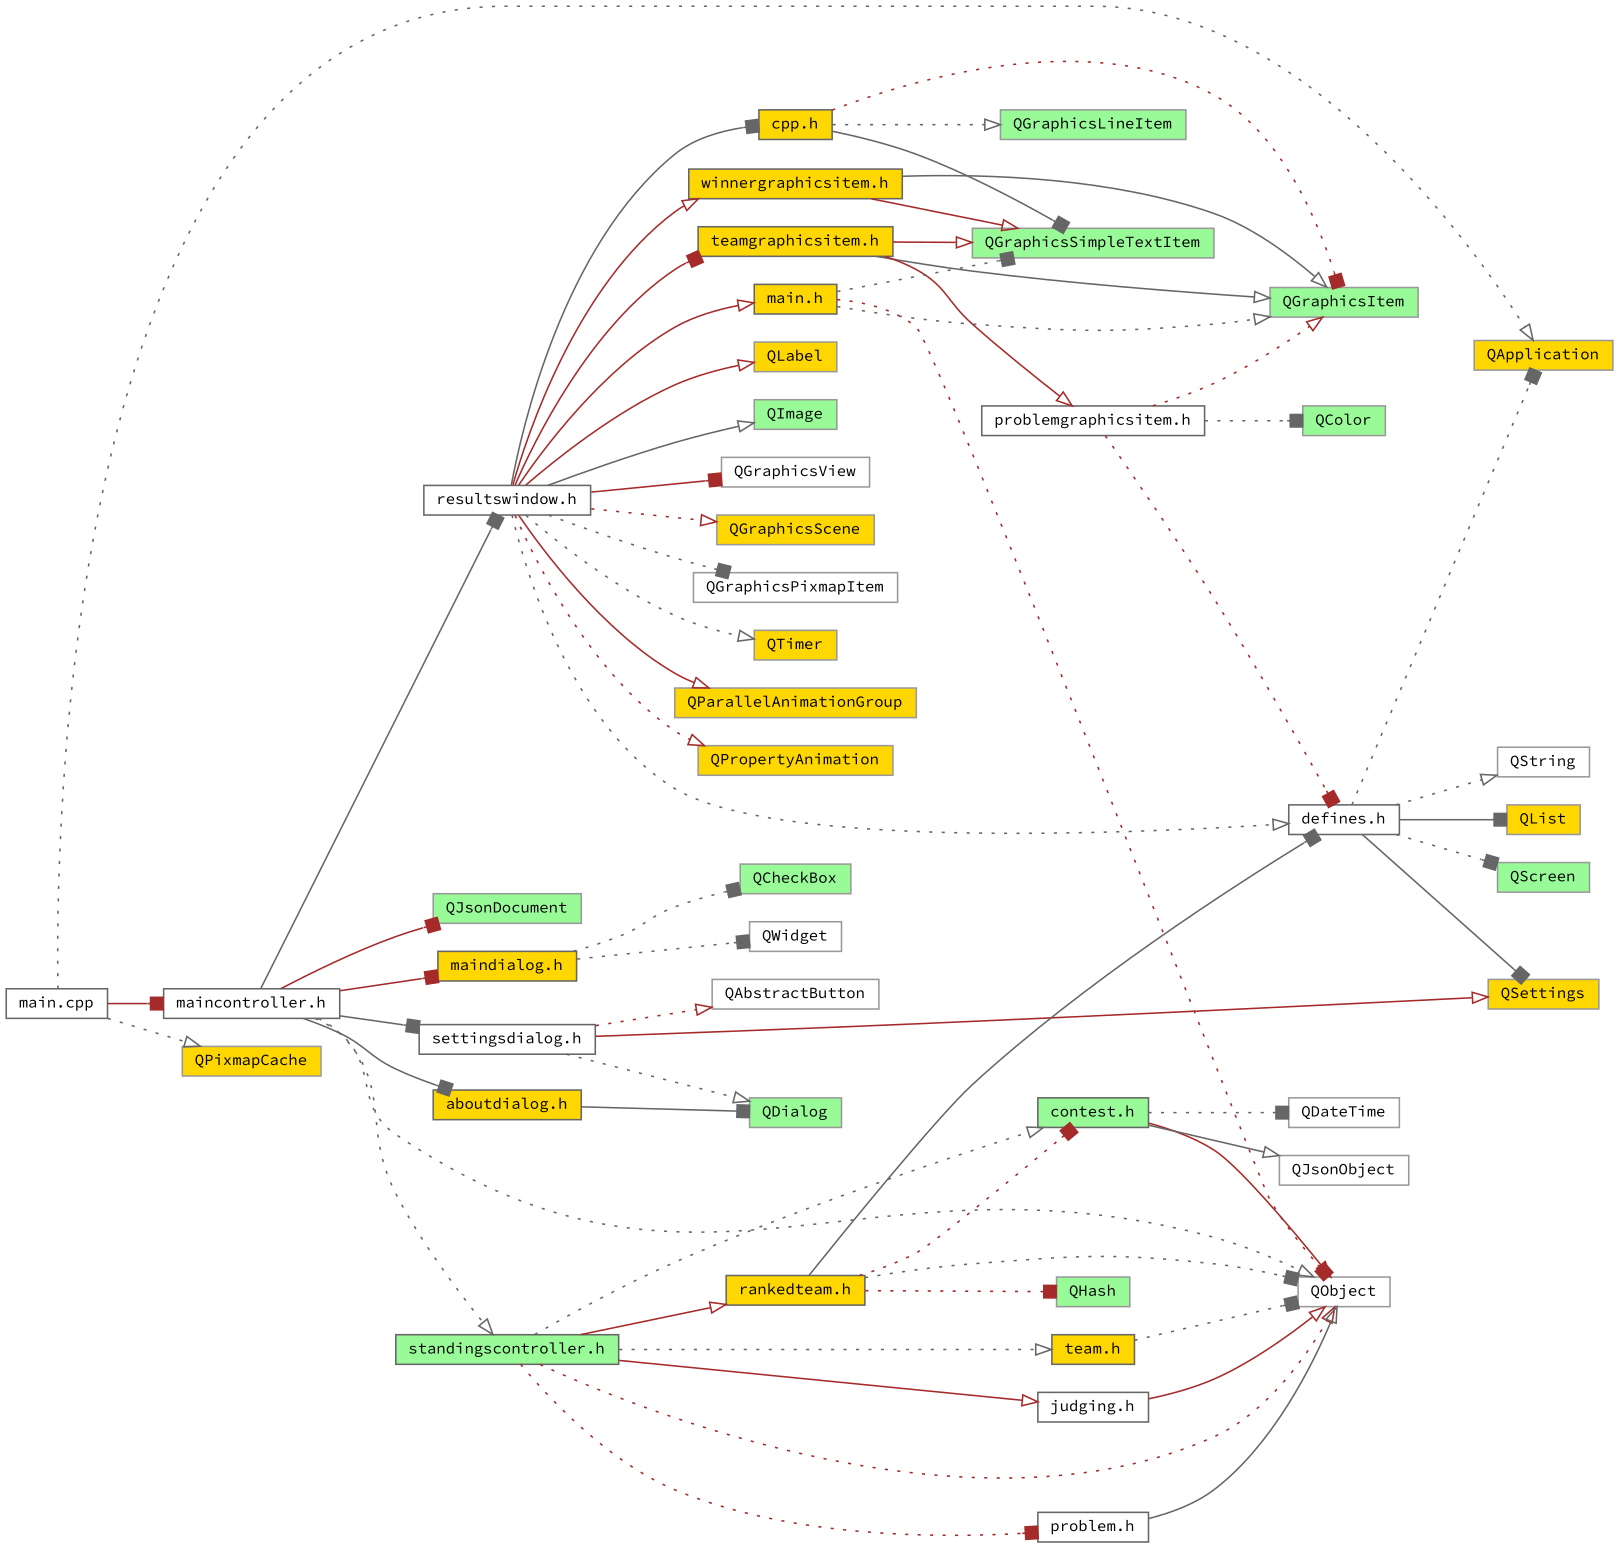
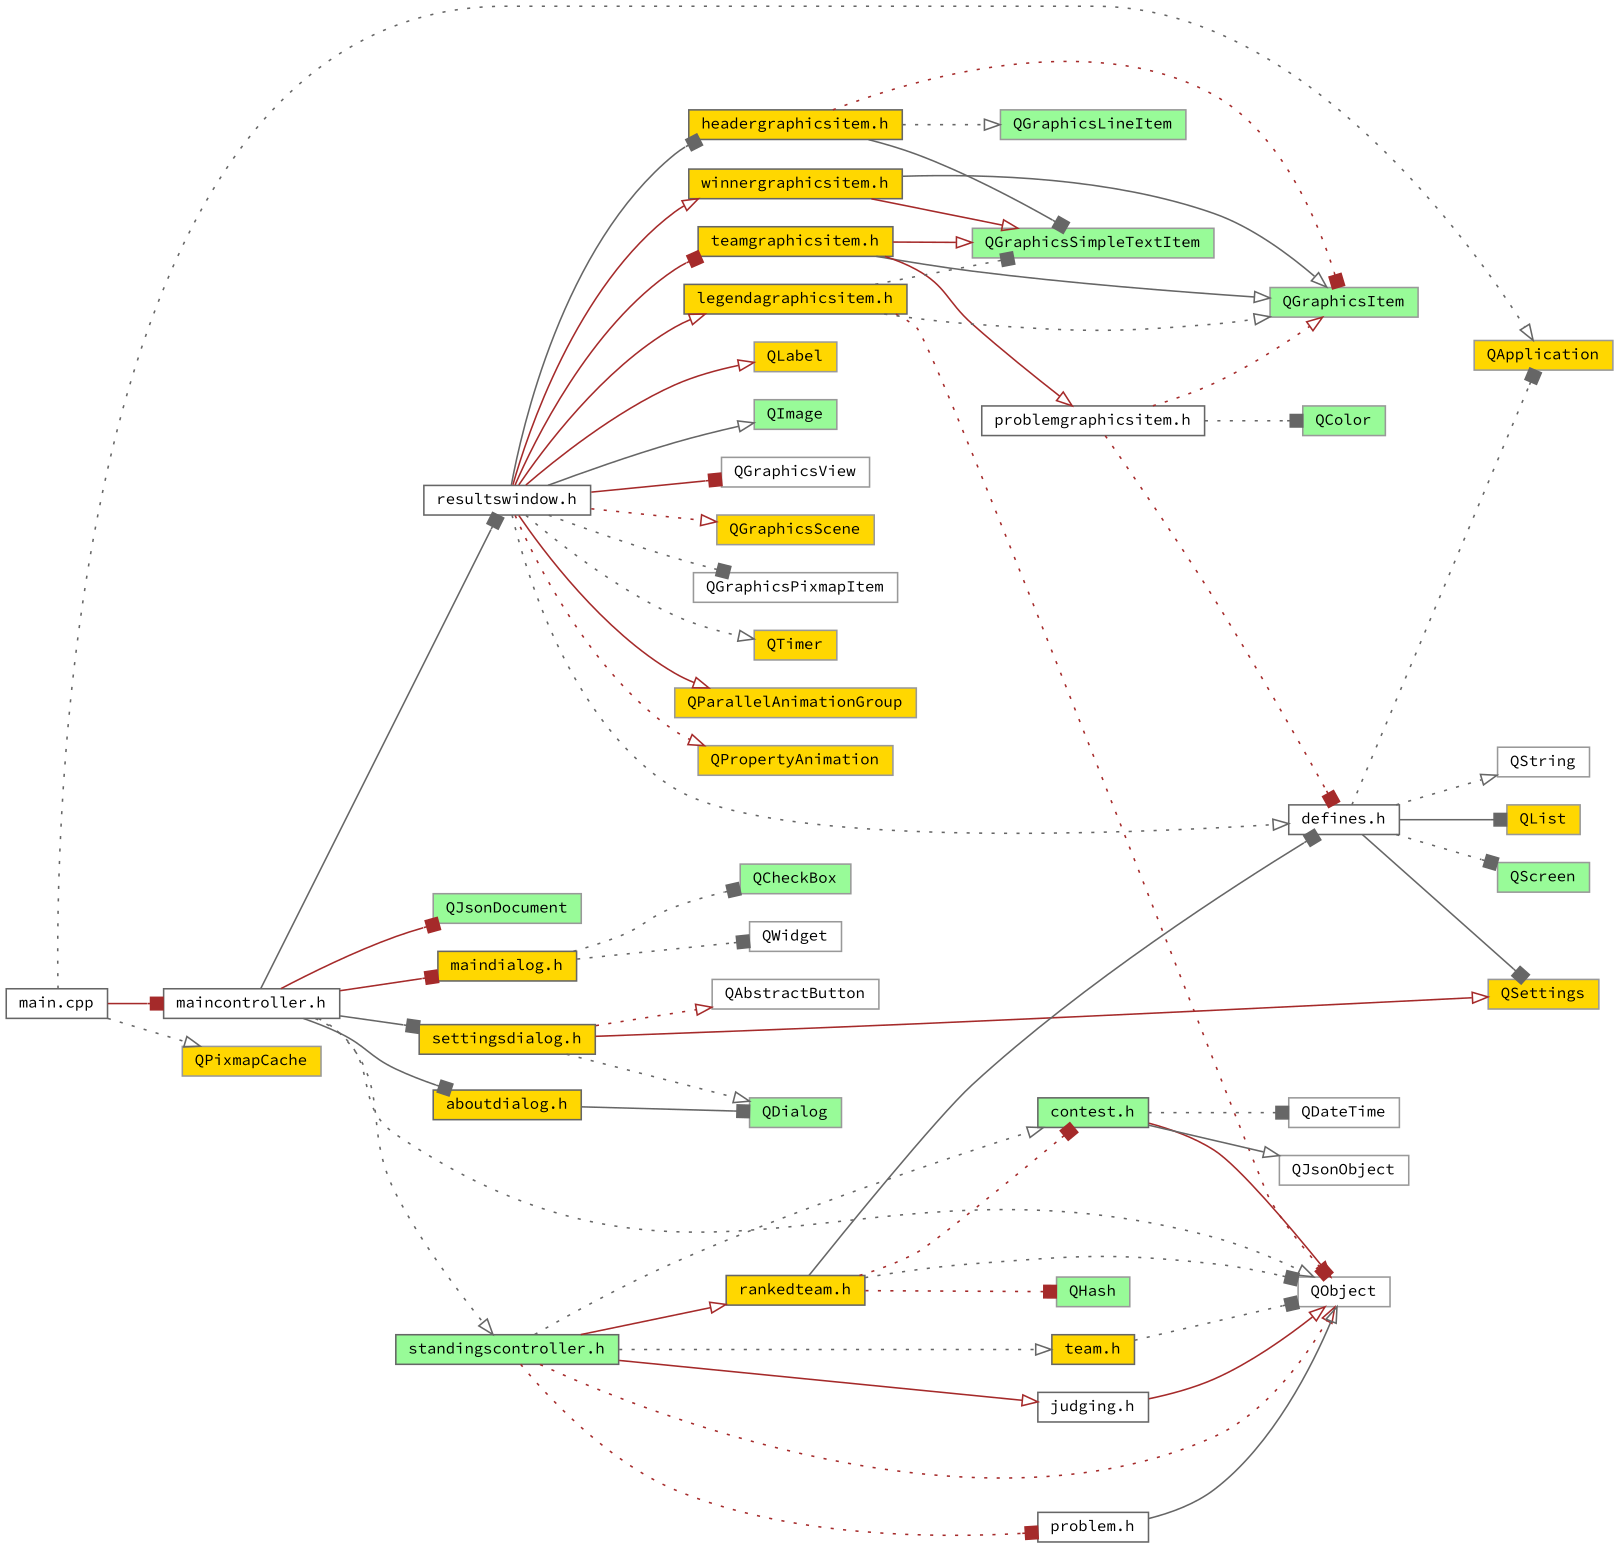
(796, 125) -> (796, 125)
(796, 299) -> (796, 299)
(507, 1039) -> (507, 1039)
